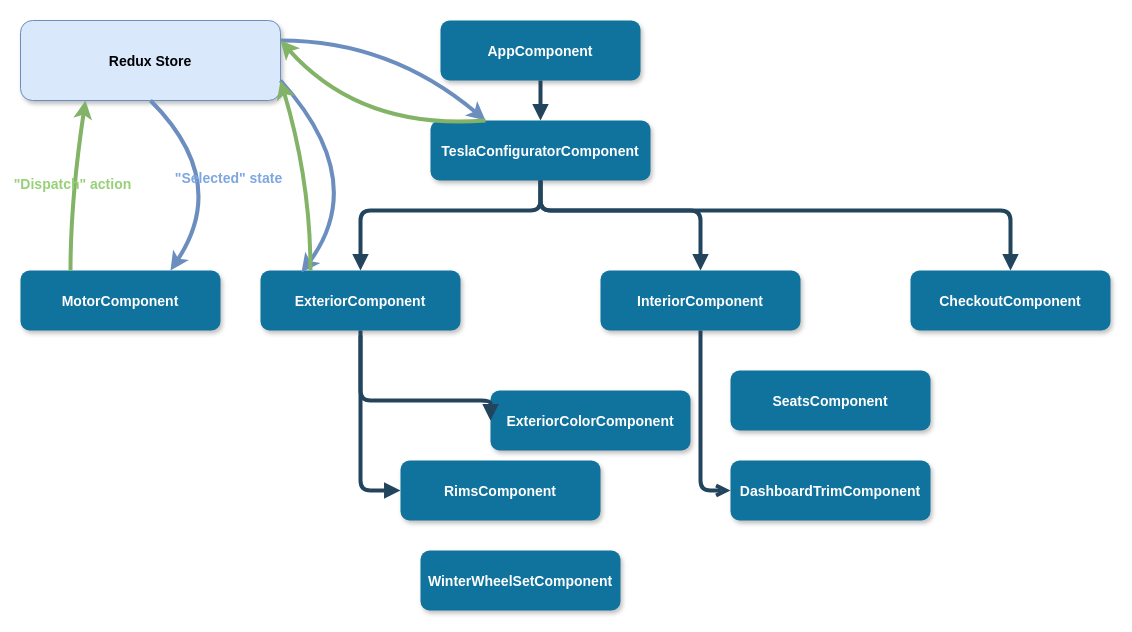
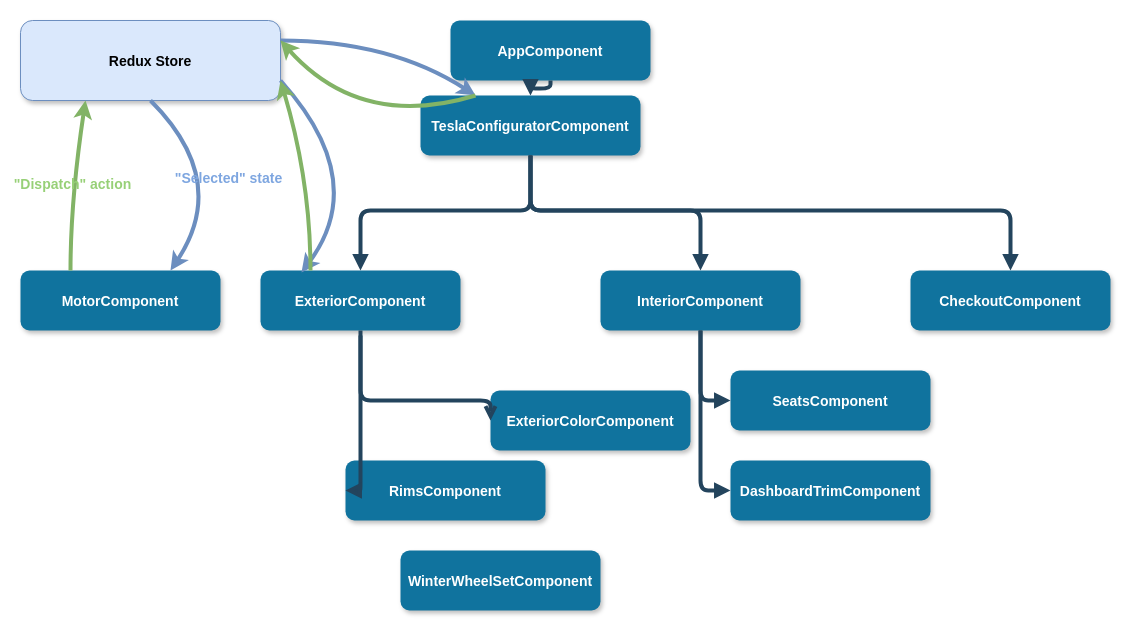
(541, 51) -> (551, 51)
(541, 151) -> (531, 126)
(488, 401) -> (487, 401)
none -> (708, 401)
(707, 490) -> (707, 490)
(501, 491) -> (446, 491)
(521, 581) -> (501, 581)
